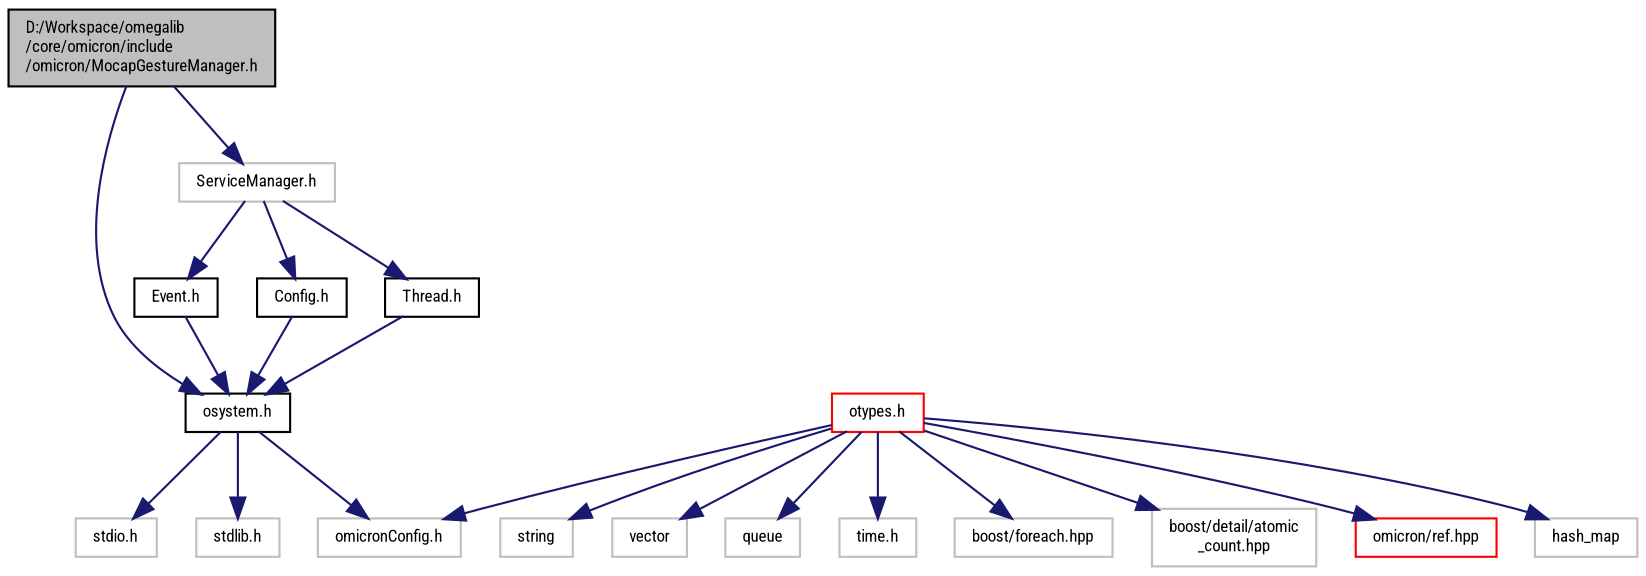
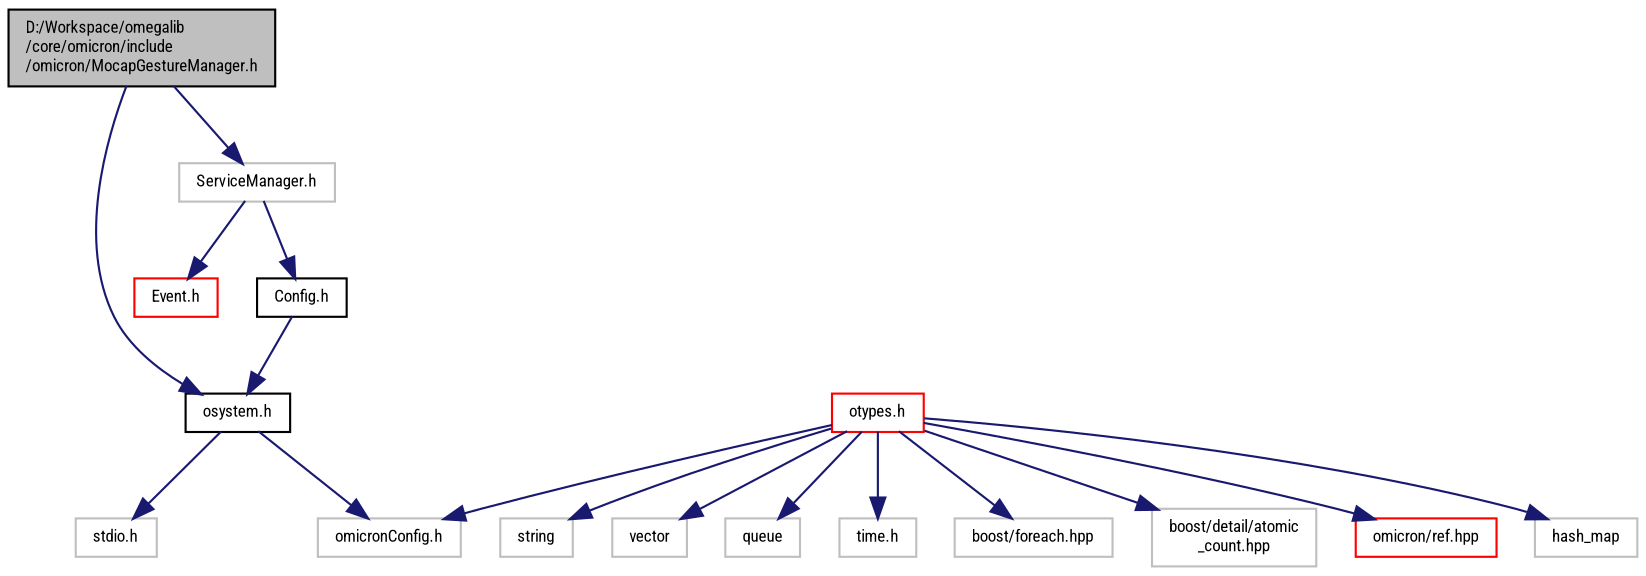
(176, 298) -> (176, 298)
(432, 298) -> none
(202, 346) -> none
(238, 538) -> none
